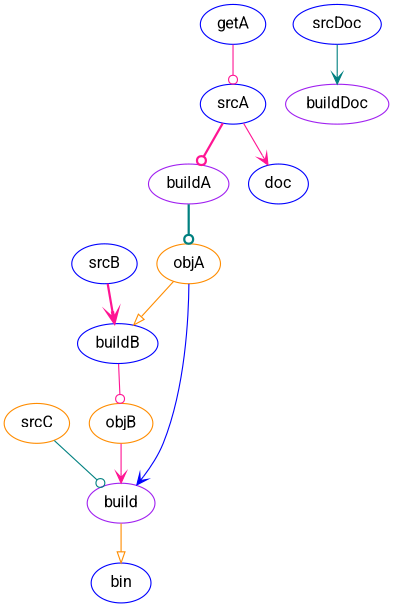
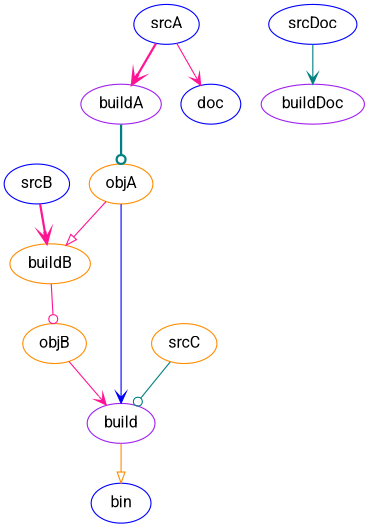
(233, 24) -> none
(213, 140) -> (147, 59)
(158, 299) -> (90, 219)
(118, 344) -> (50, 264)
